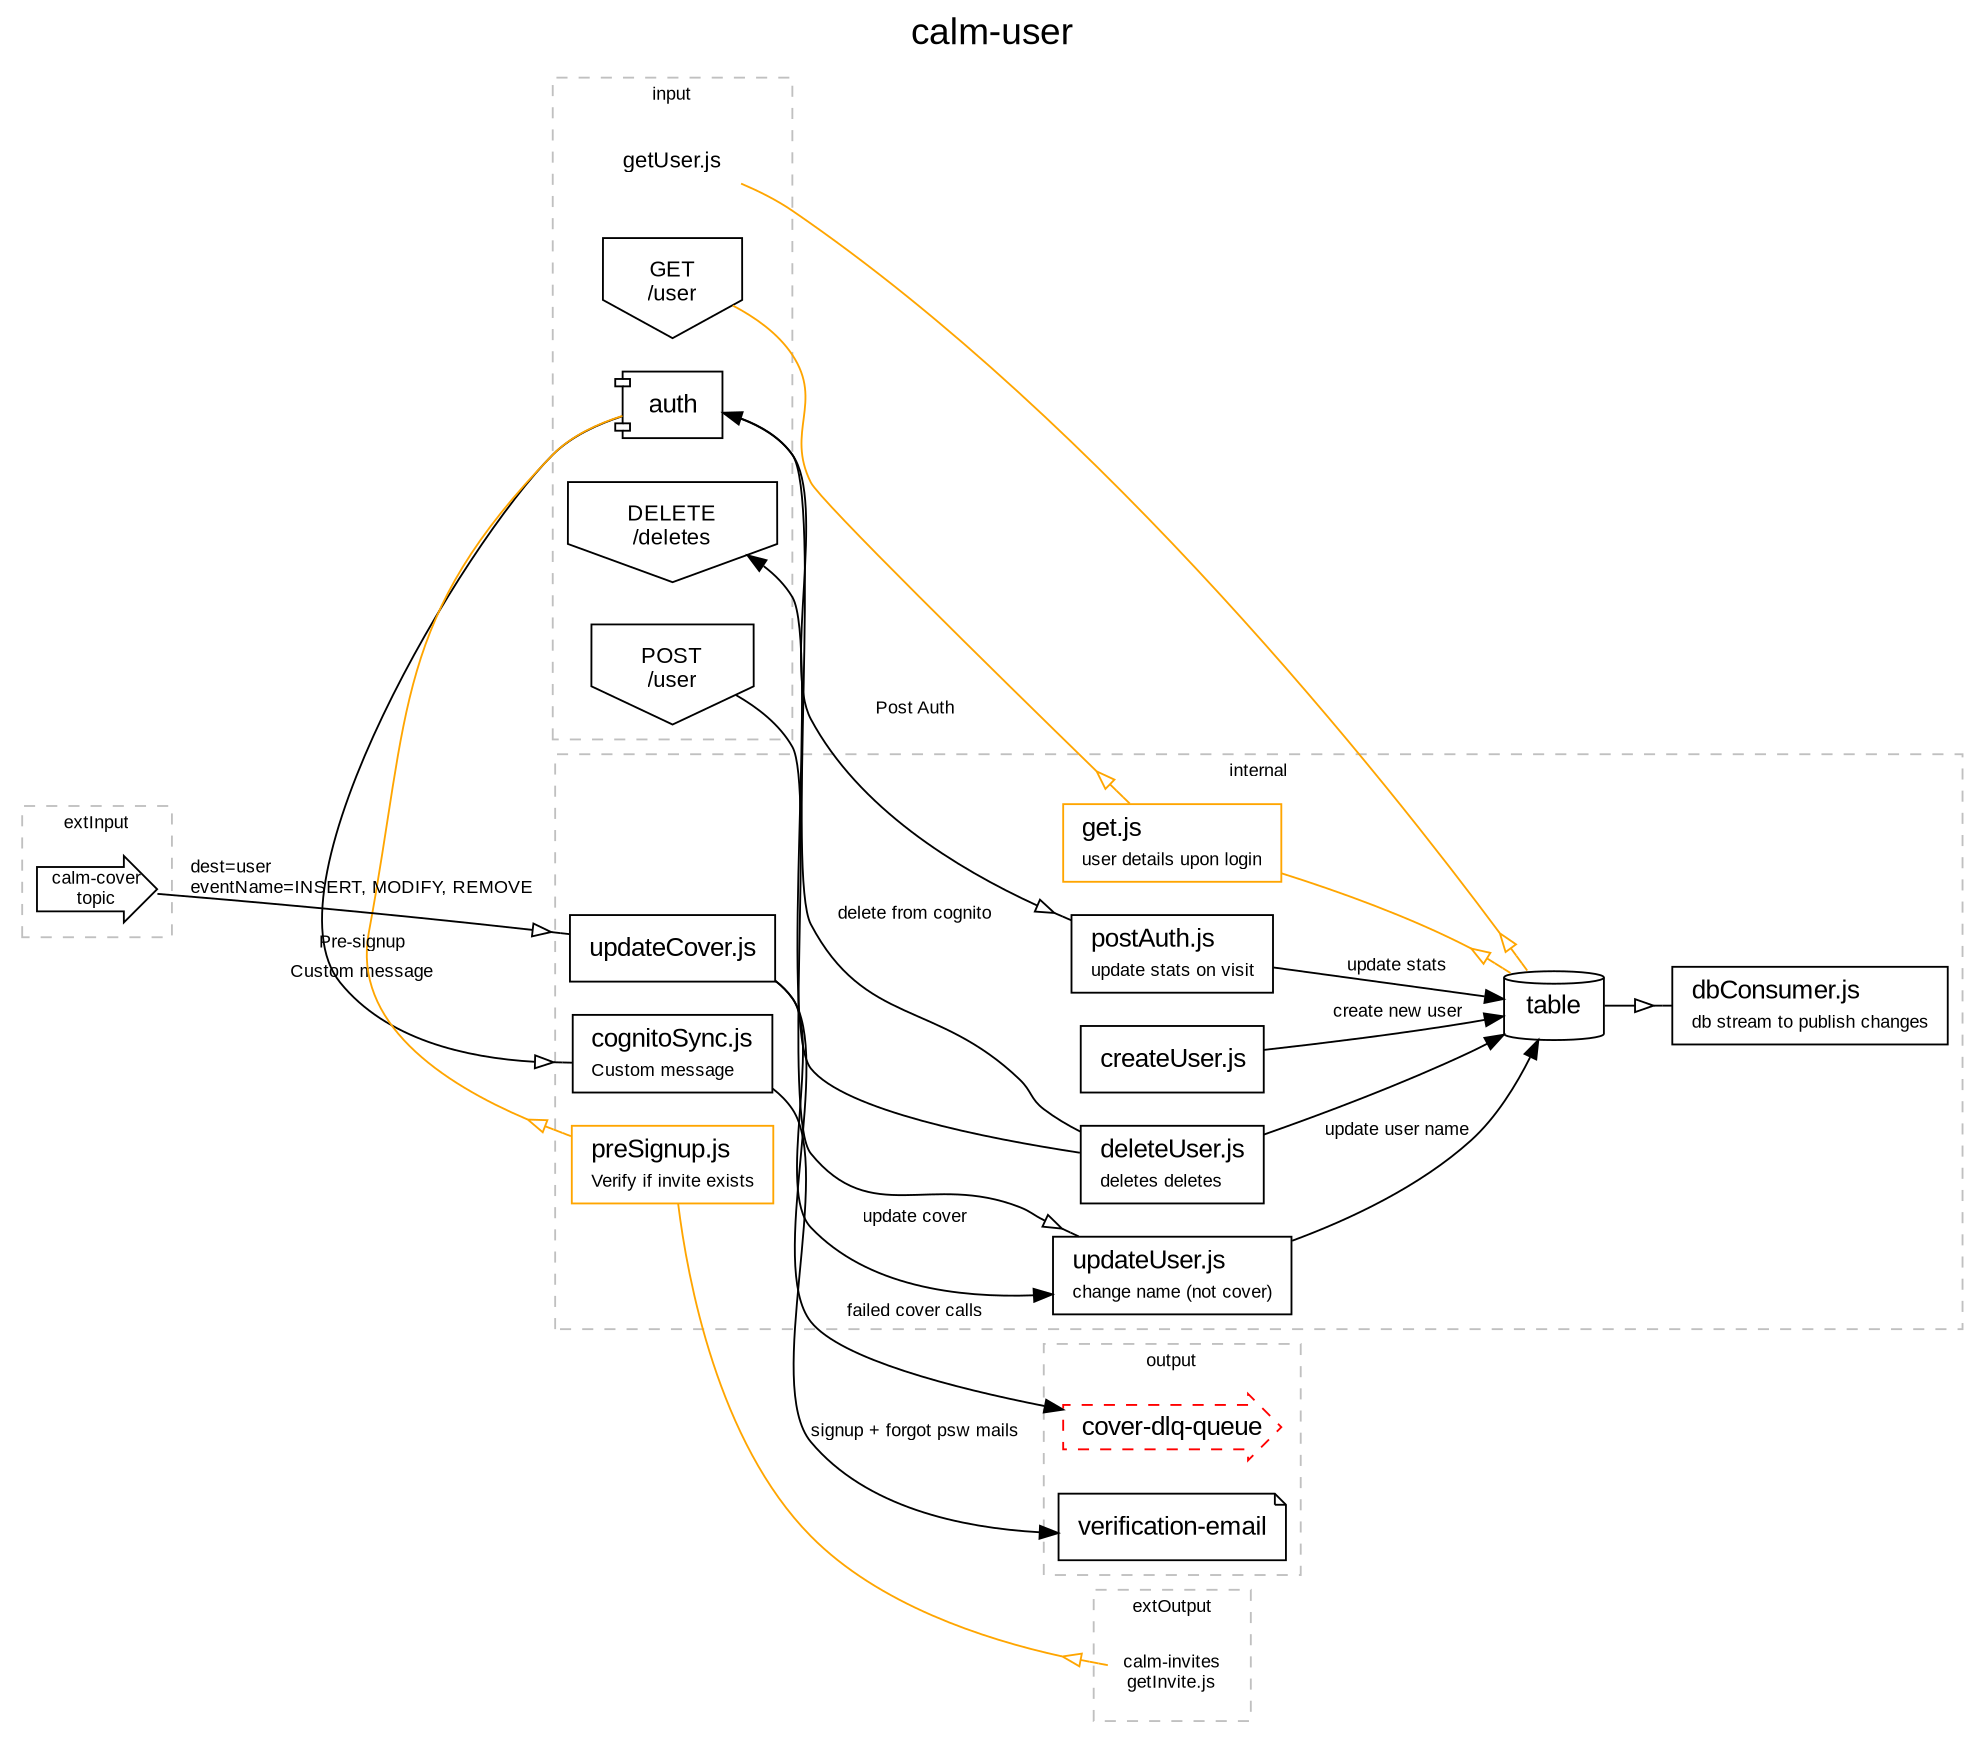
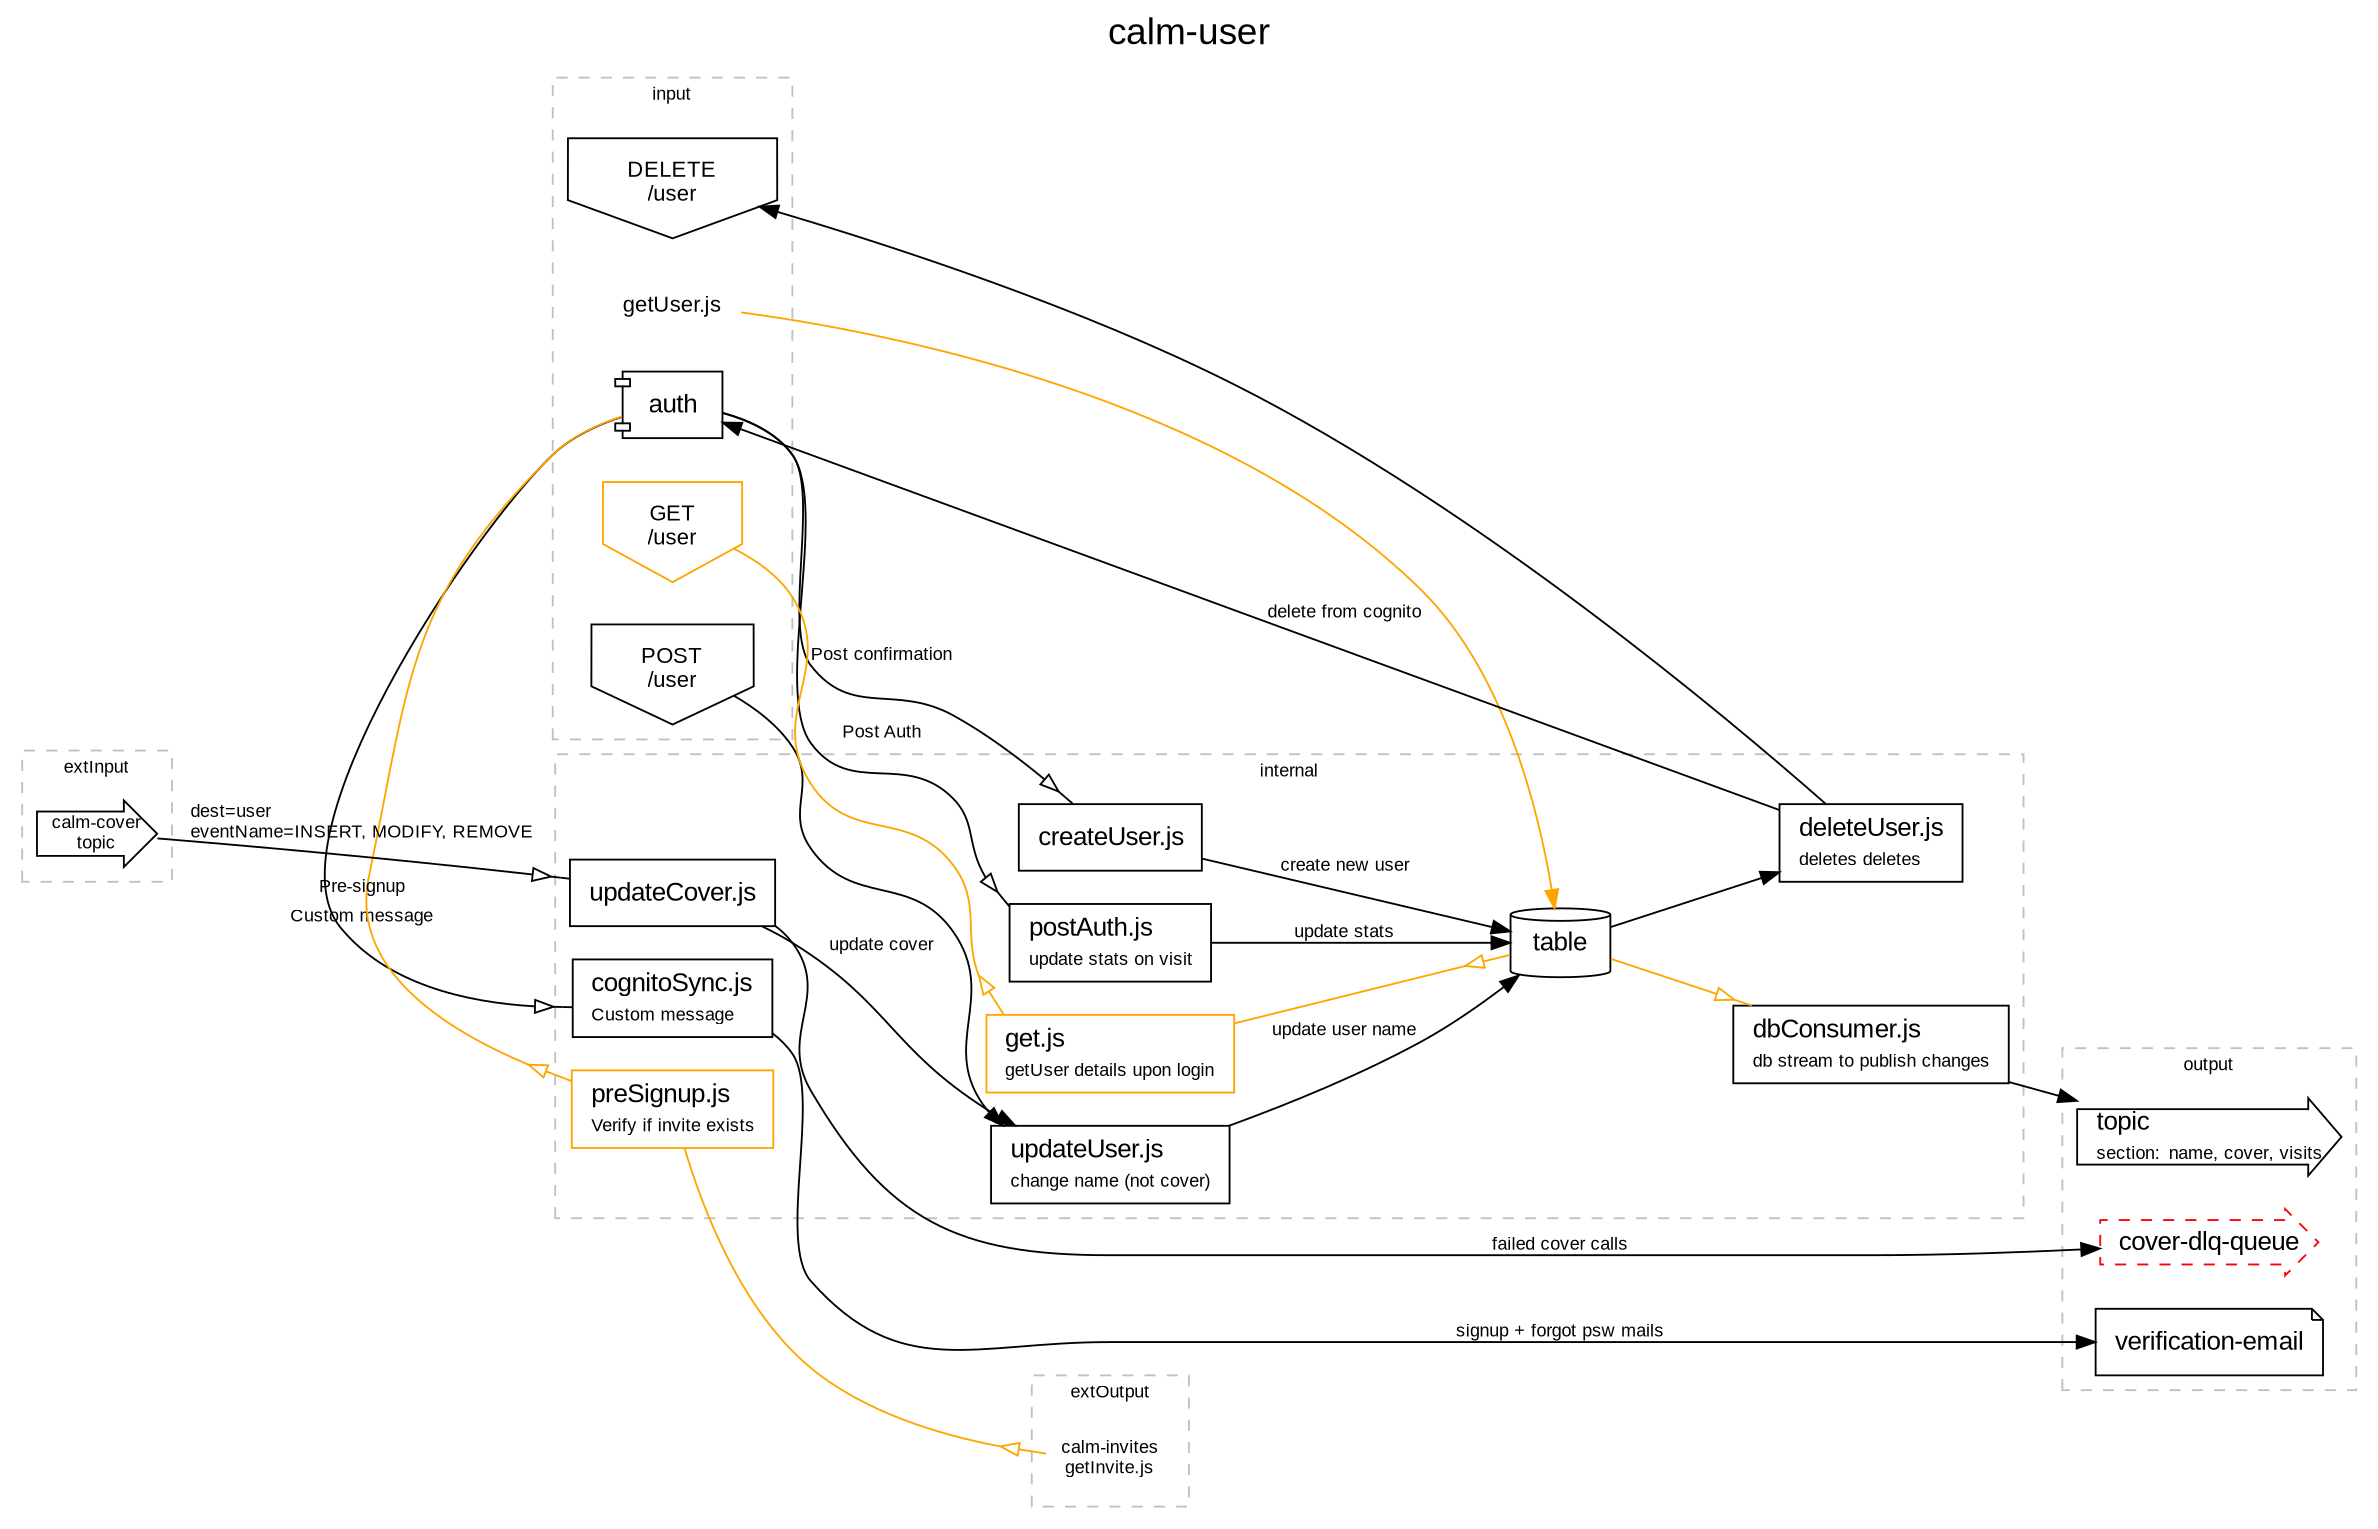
(673, 283) -> (673, 527)
(1153, 524) -> (1254, 468)
(673, 527) -> (673, 183)
none -> (820, 675)
(1172, 860) -> (1110, 1070)
(1620, 1006) -> (1664, 976)
(1377, 1092) -> (1686, 902)
none -> (2209, 1137)
(819, 1162) -> (885, 891)
